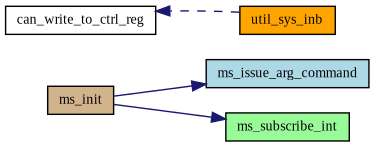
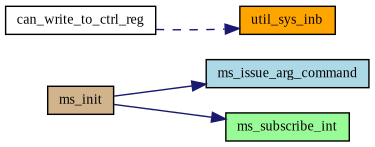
(205, 11) -> (190, 30)
